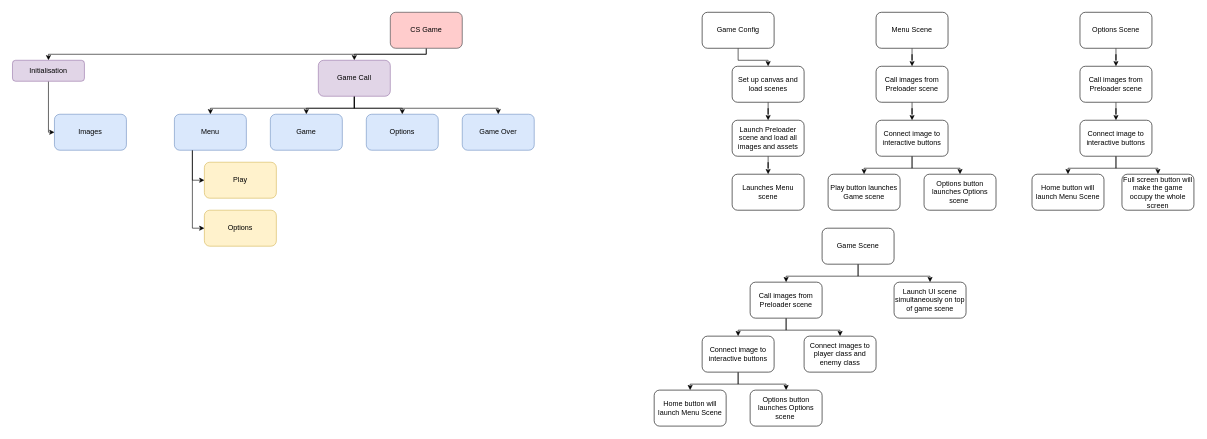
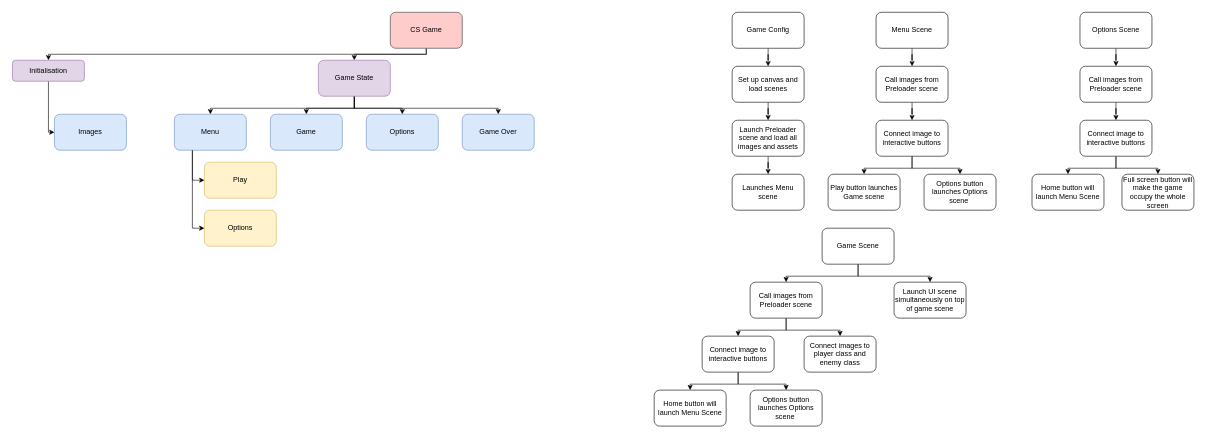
(738, 30) -> (768, 30)
(354, 78) -> (354, 78)
